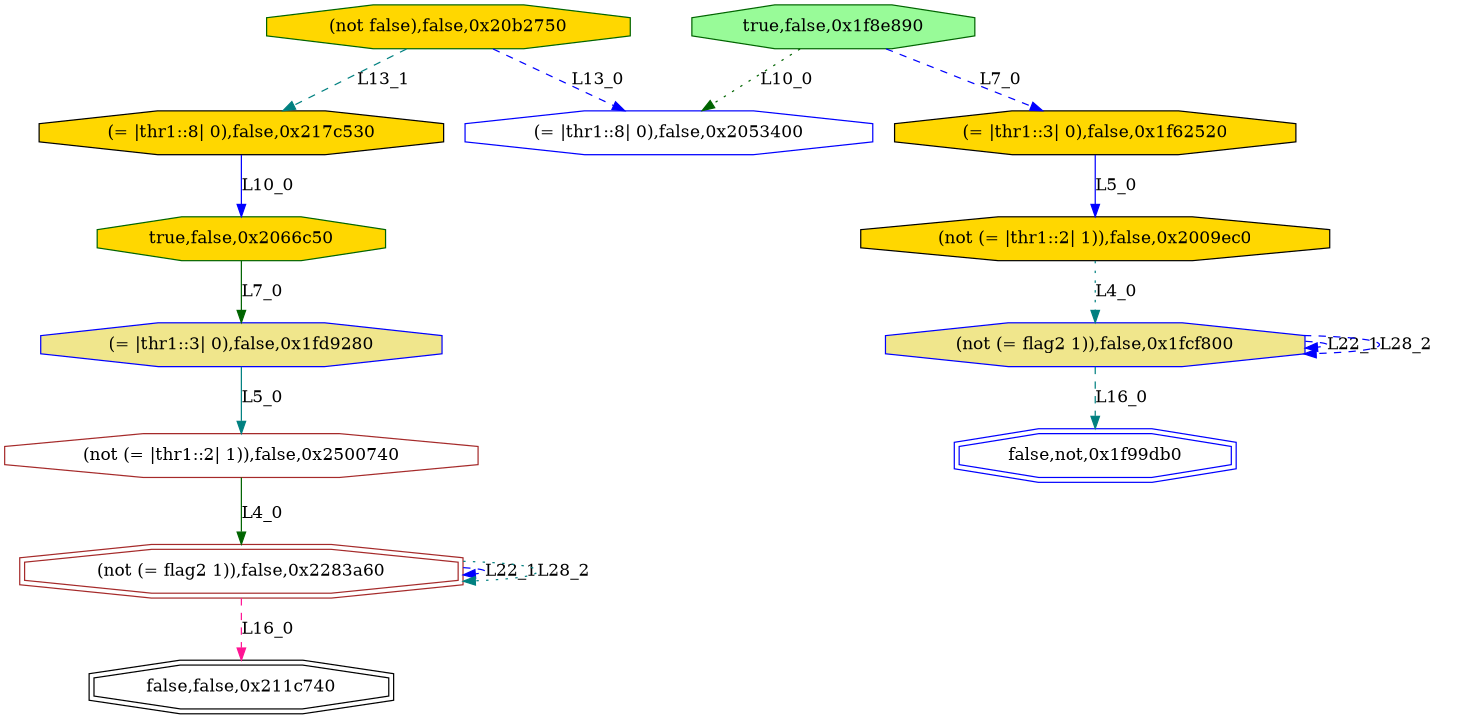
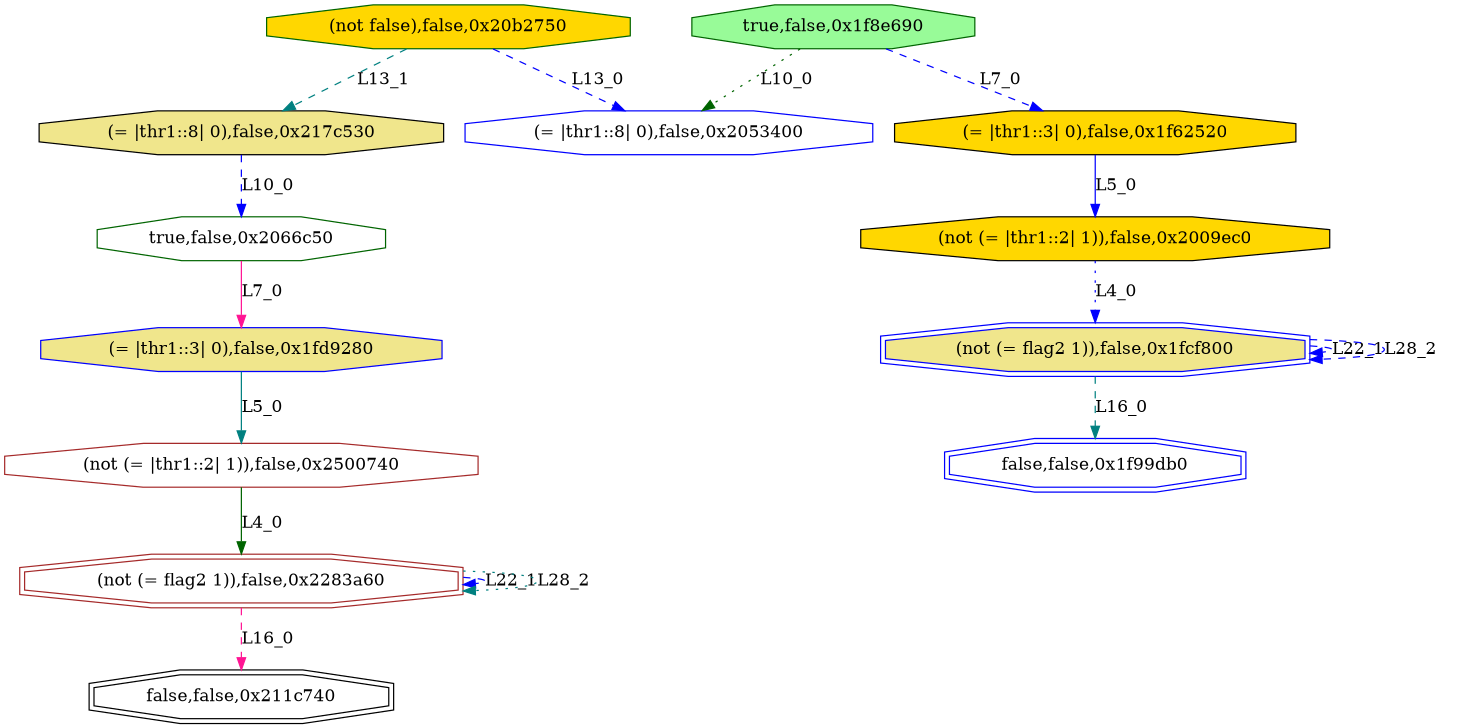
(833, 27) -> (833, 27)
(241, 133) -> (241, 133)
(241, 180) -> (241, 180)
(241, 239) -> (241, 239)
(241, 286) -> (241, 288)
(1095, 286) -> (1095, 285)
(1095, 345) -> (1095, 350)
(1095, 456) -> (1095, 465)
